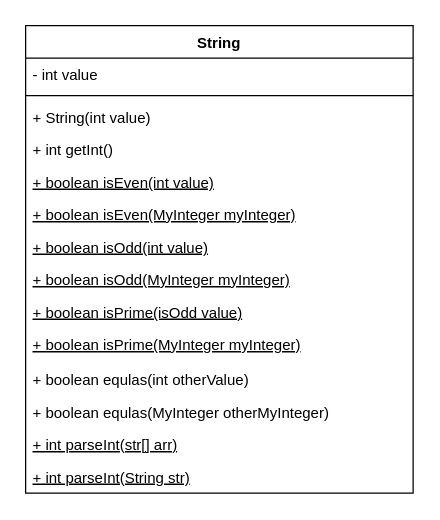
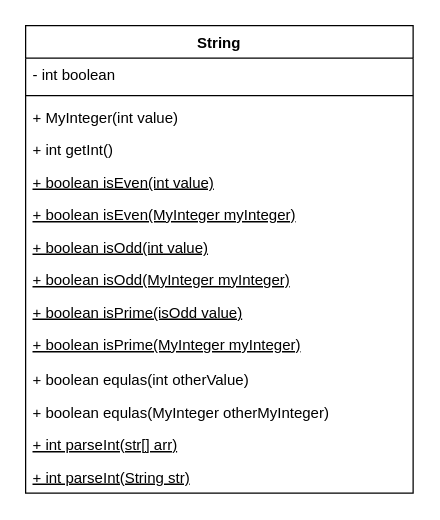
(71, 75) -> (79, 75)
(103, 118) -> (117, 118)
